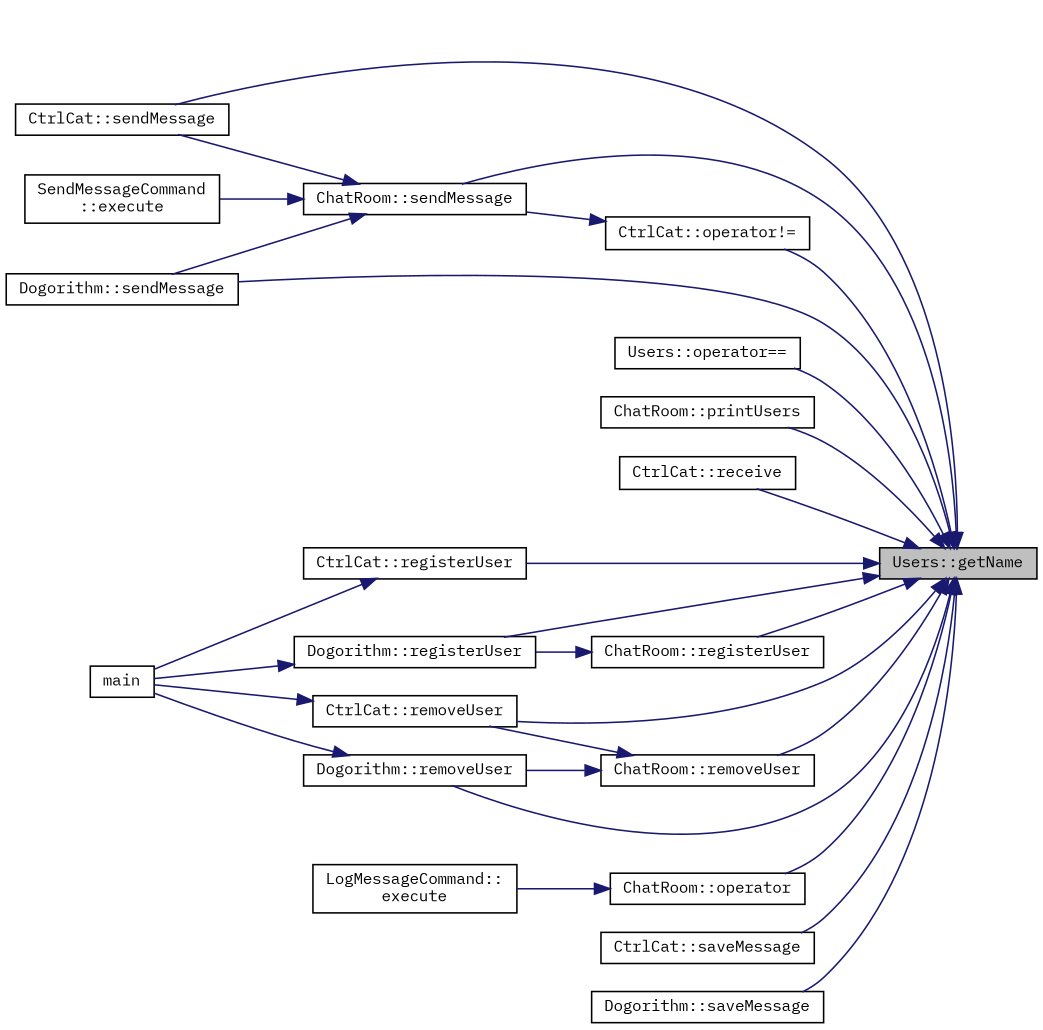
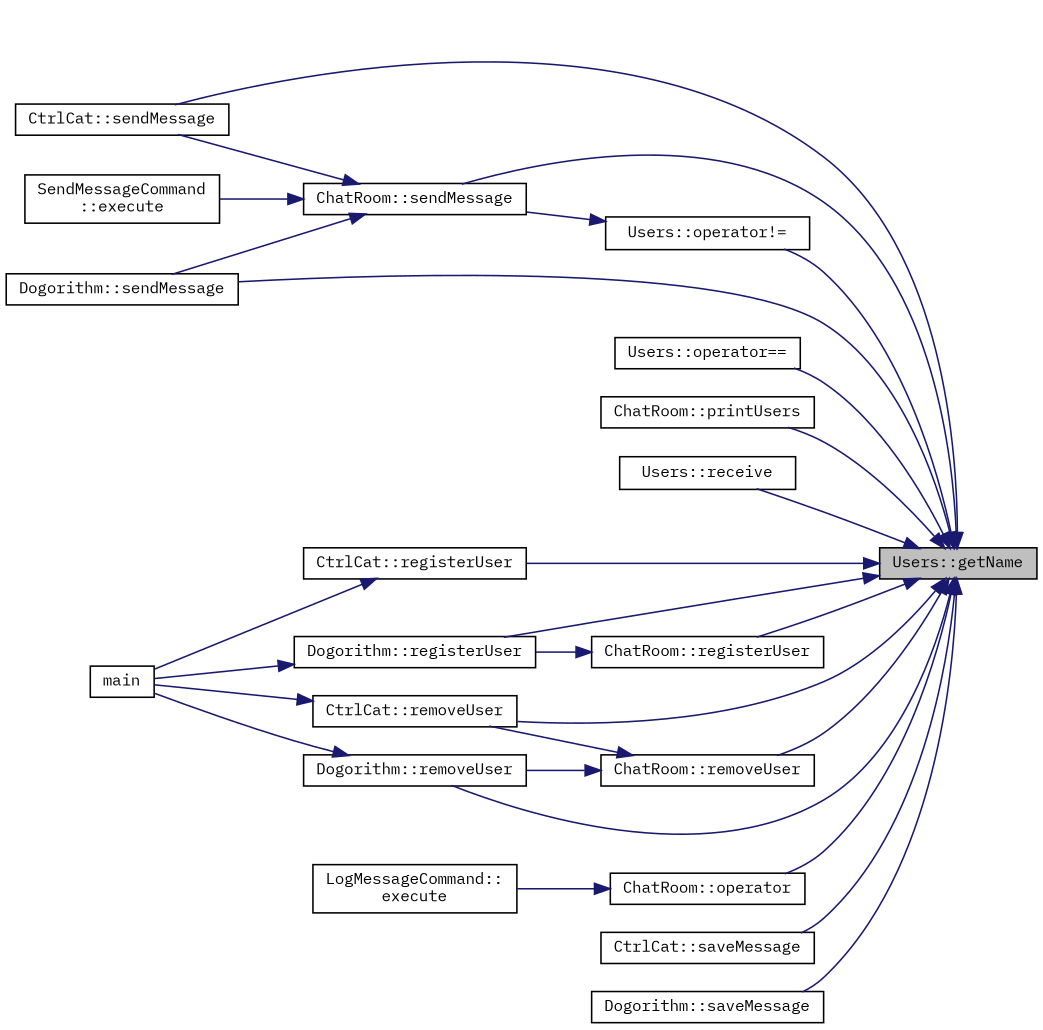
(708, 233) -> (708, 233)
(708, 473) -> (708, 473)
